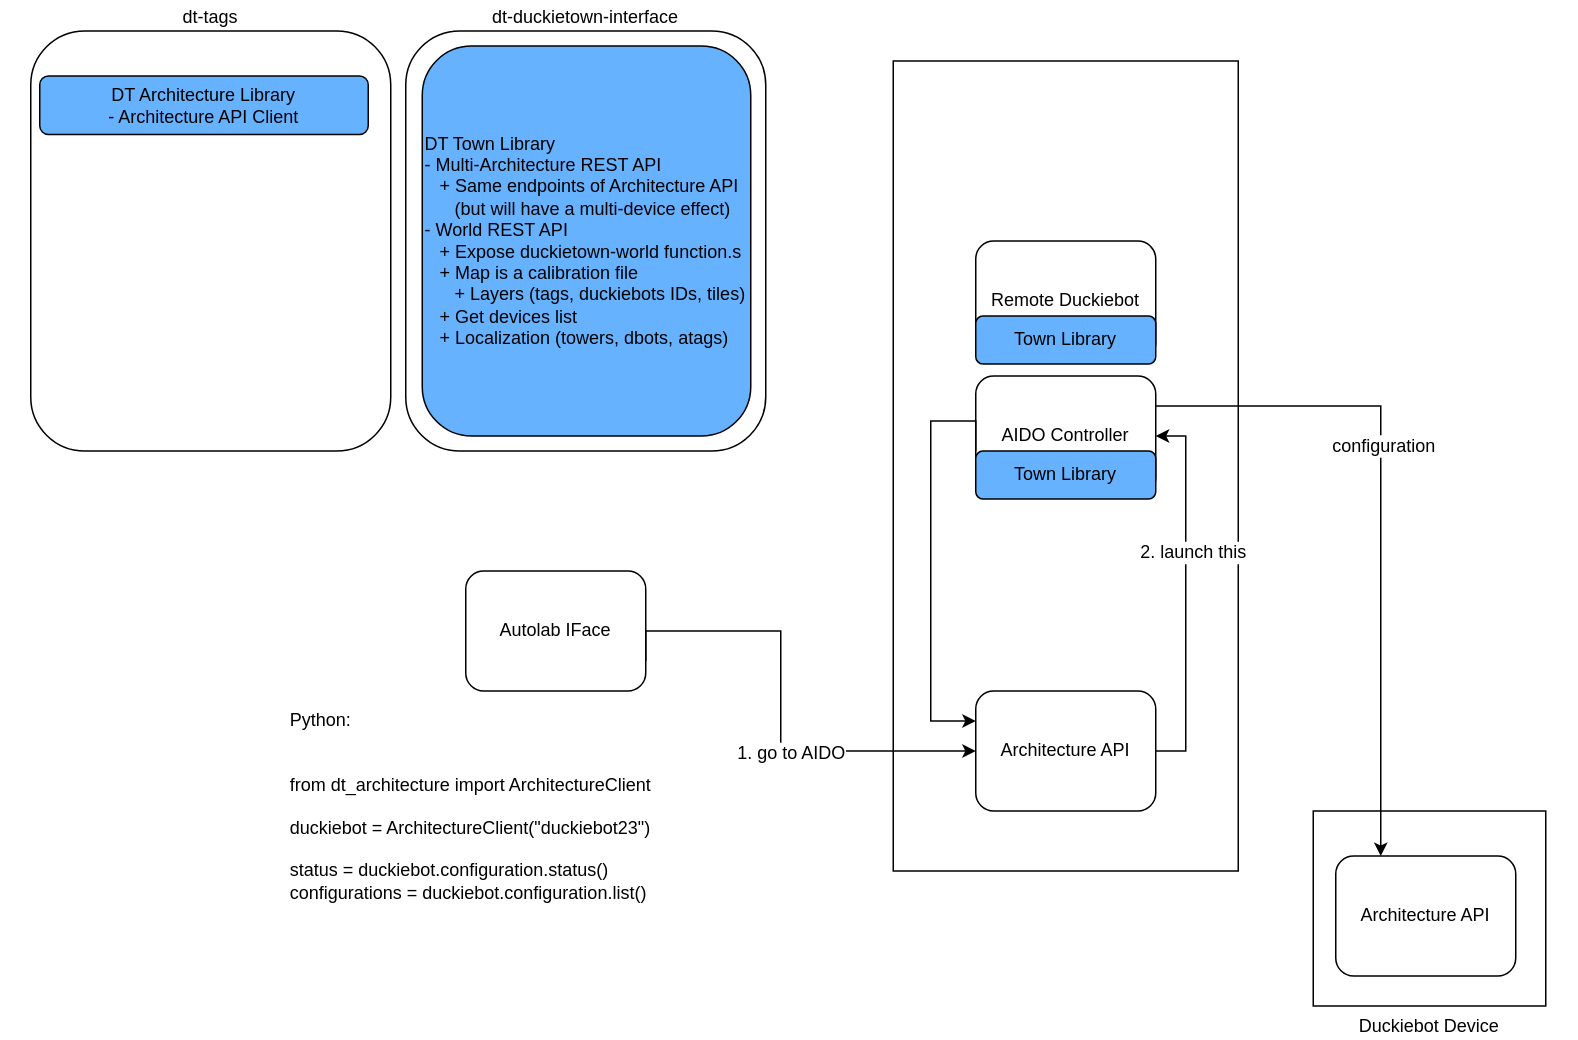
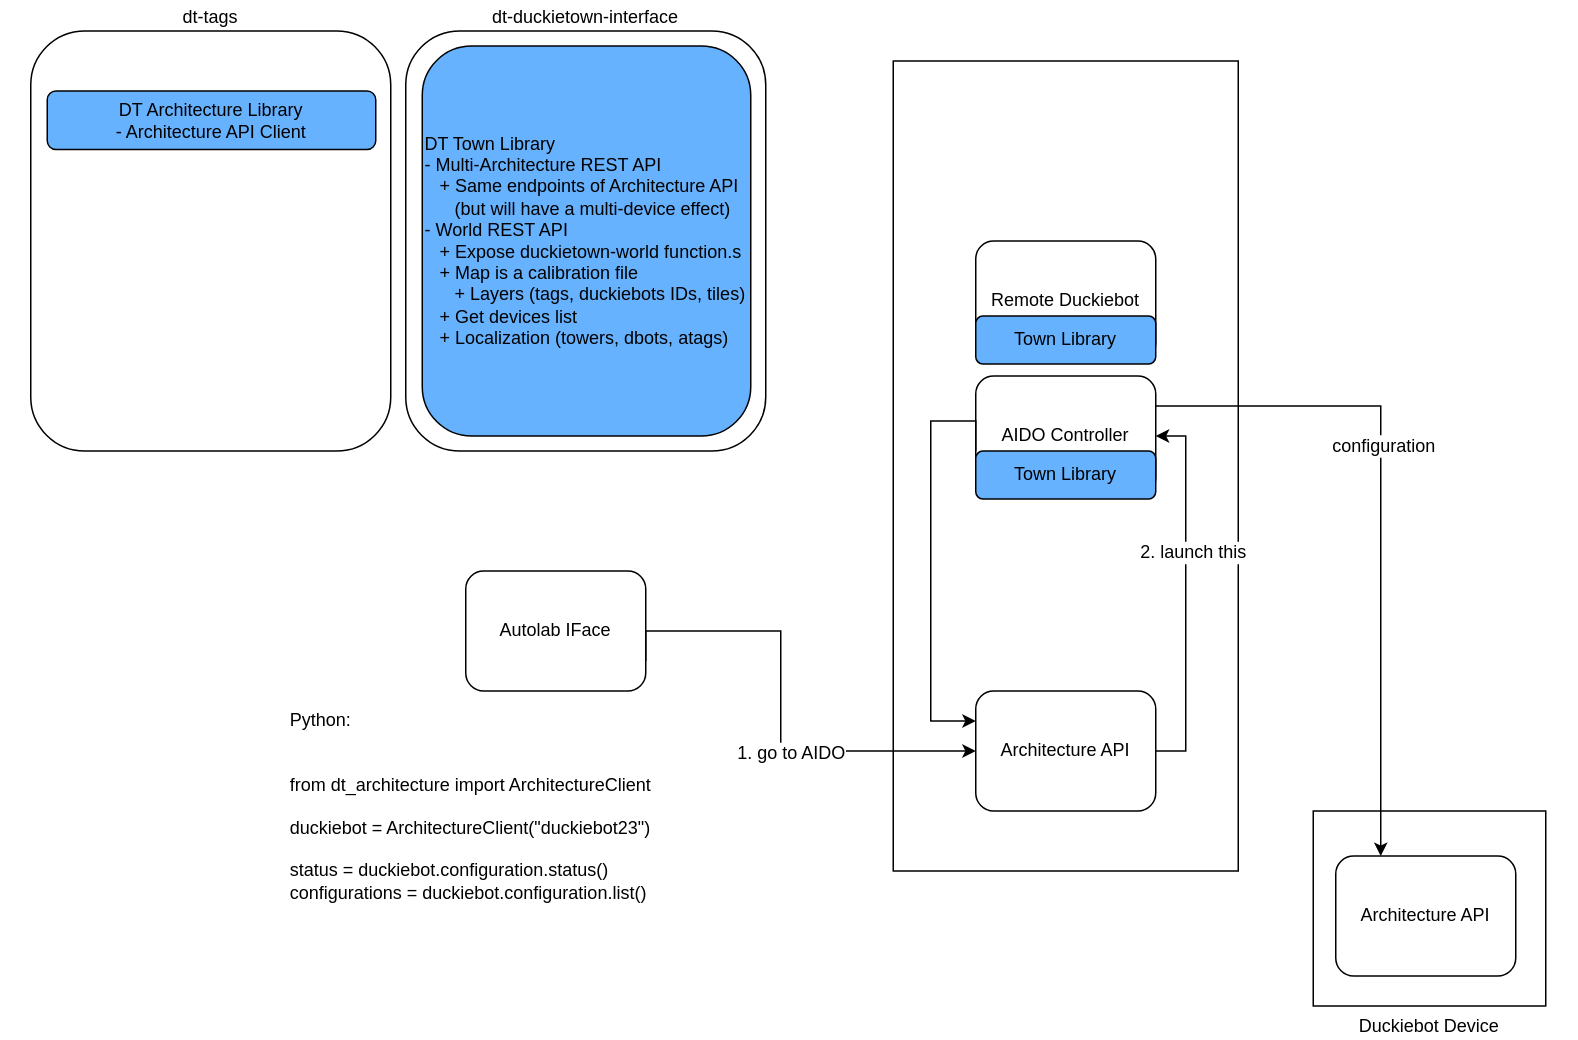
(204, 105) -> (212, 120)
